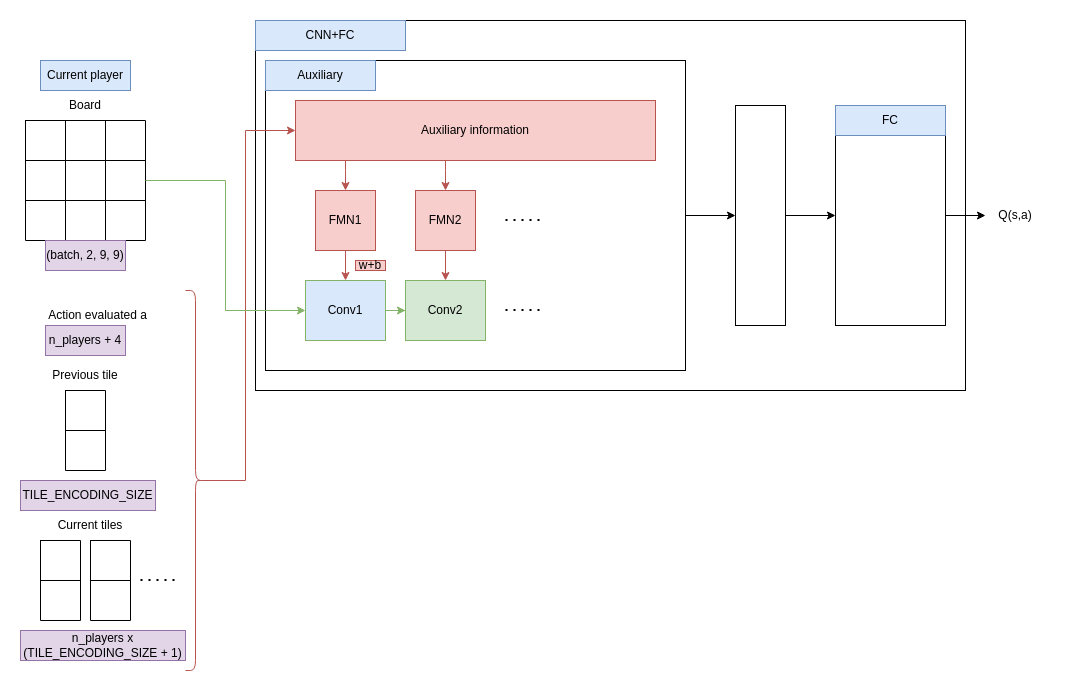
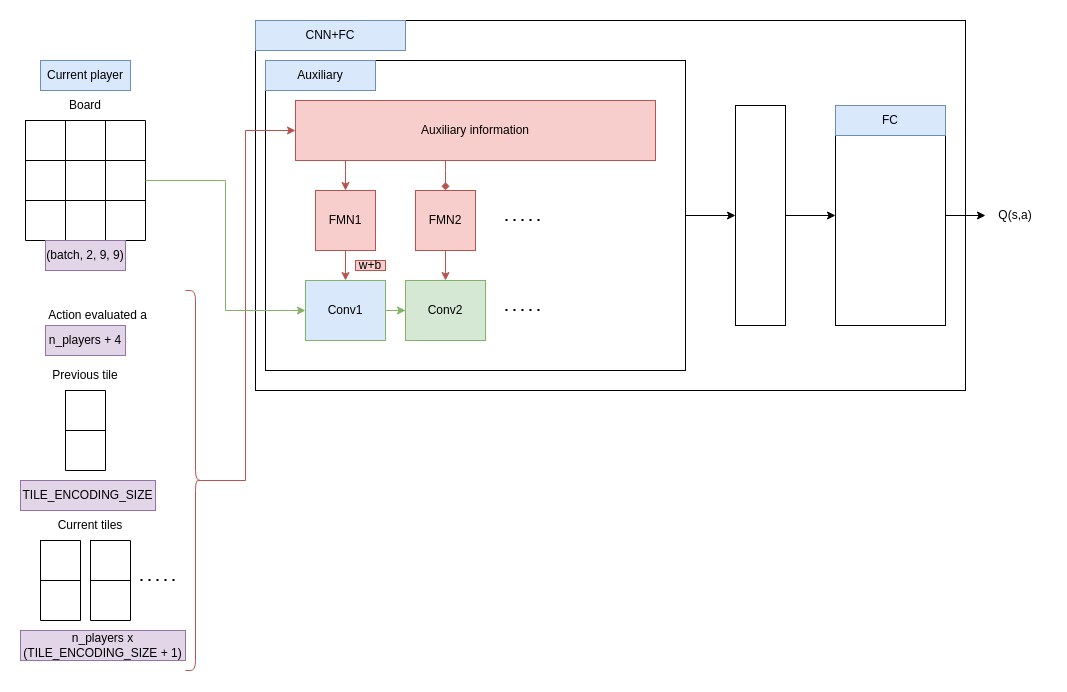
(446, 182) -> (446, 181)
